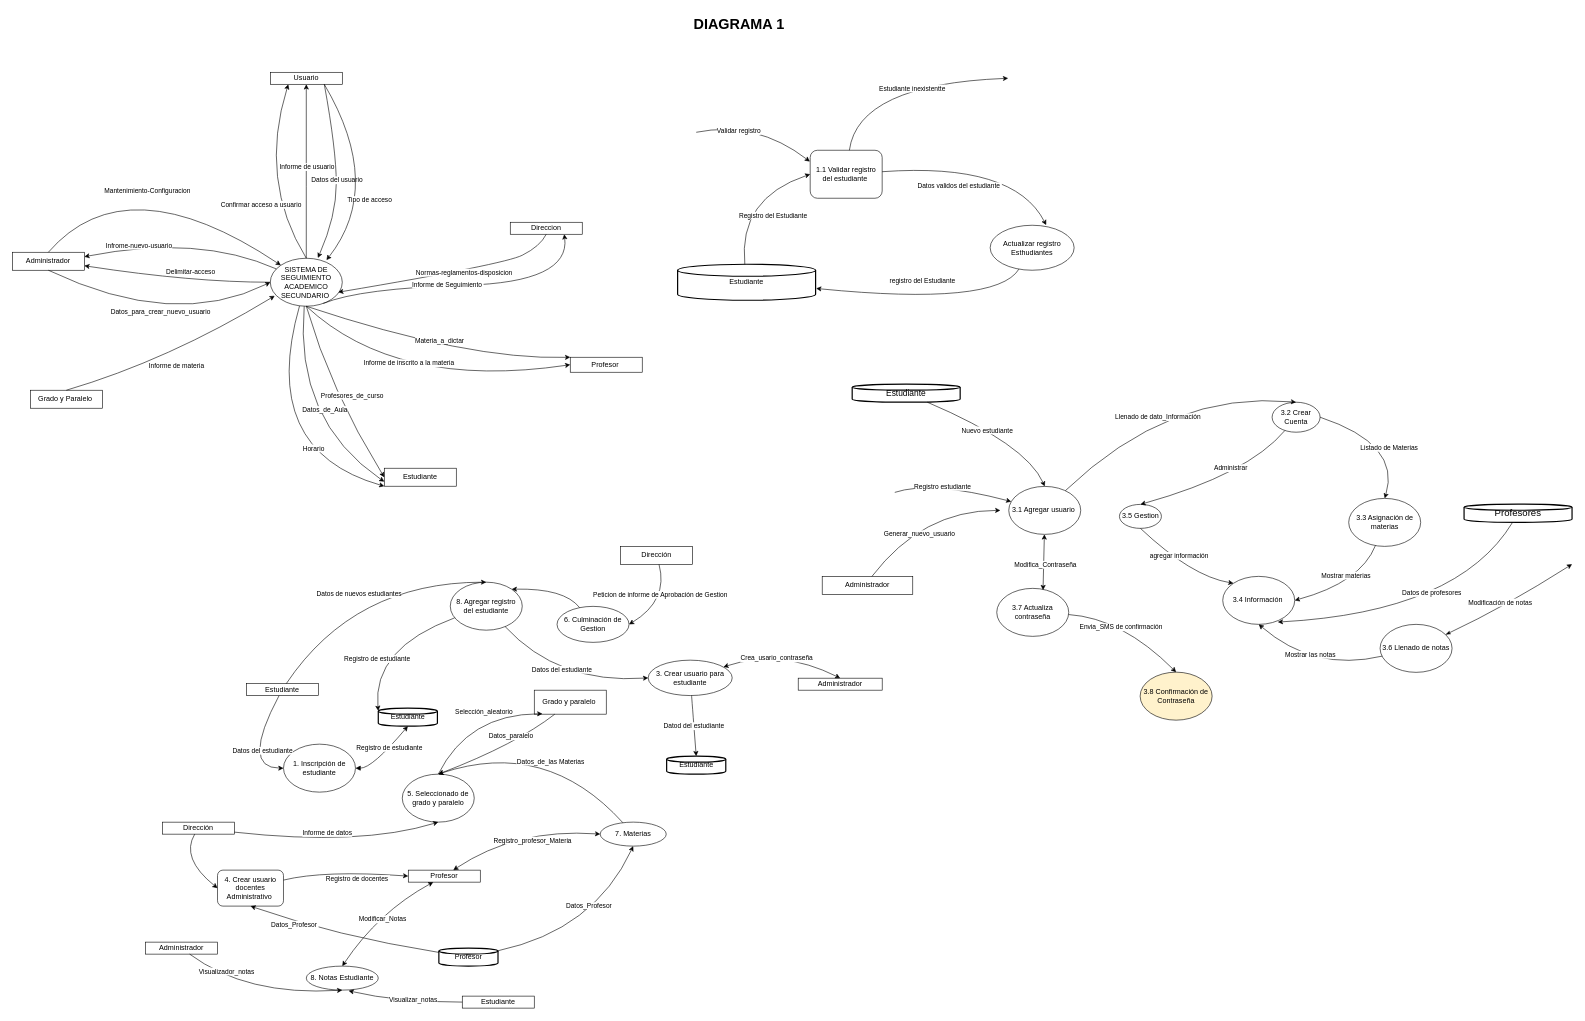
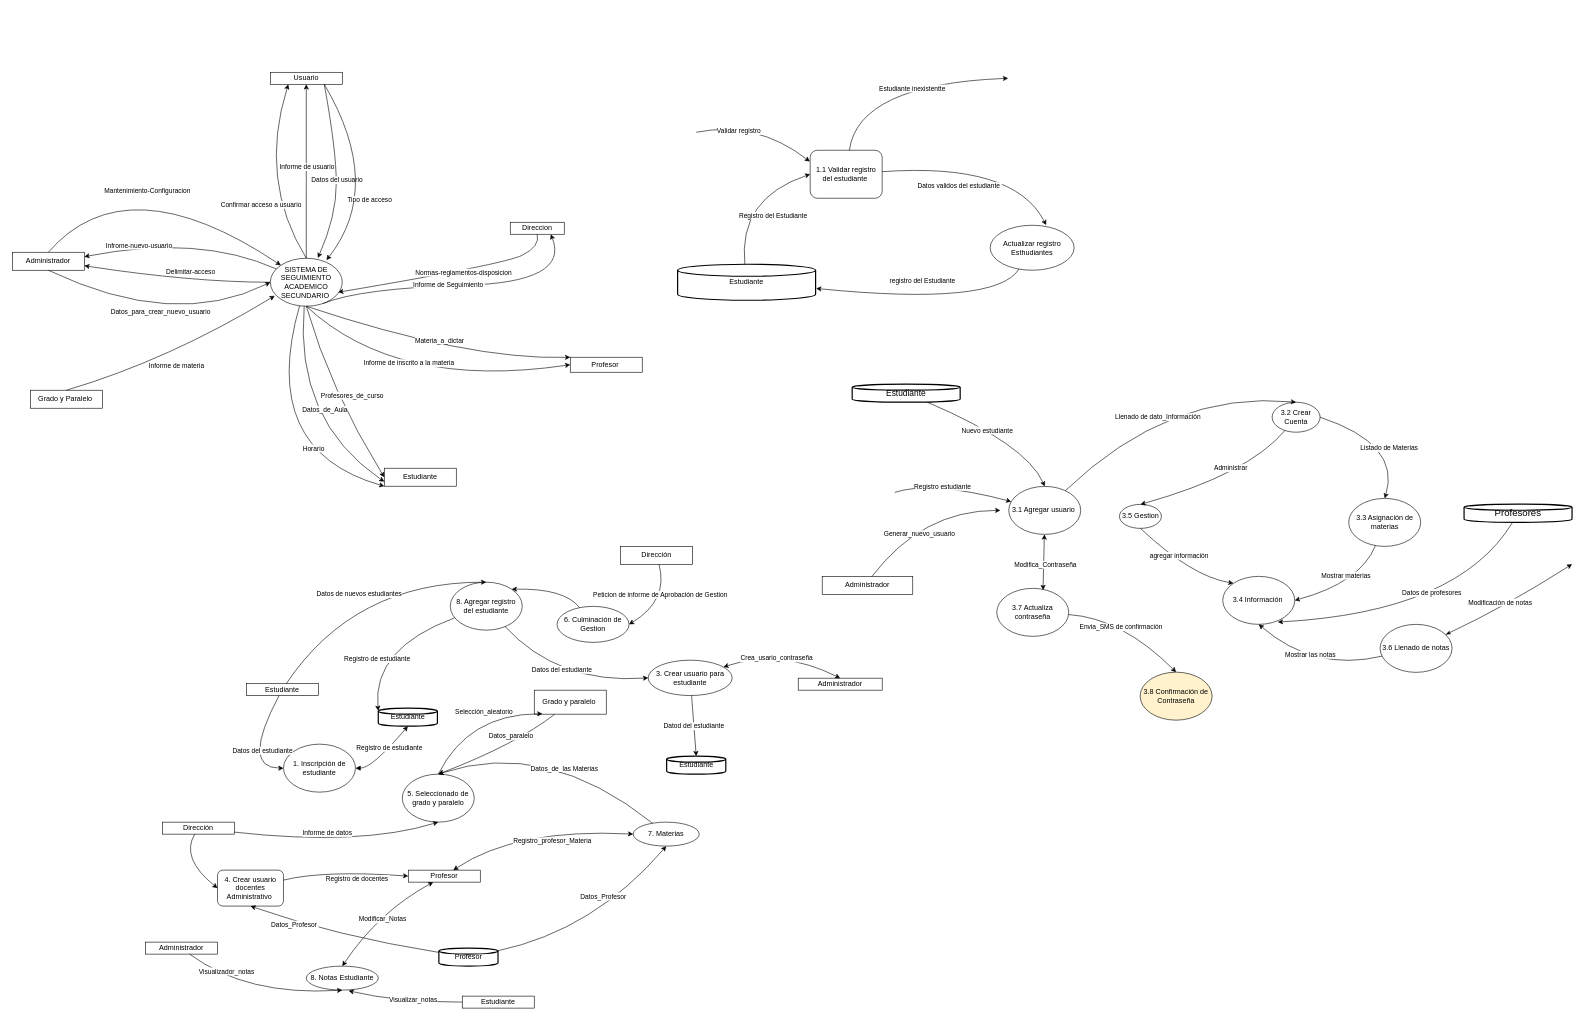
(747, 48) -> none
(546, 228) -> (537, 228)
(633, 834) -> (666, 834)
